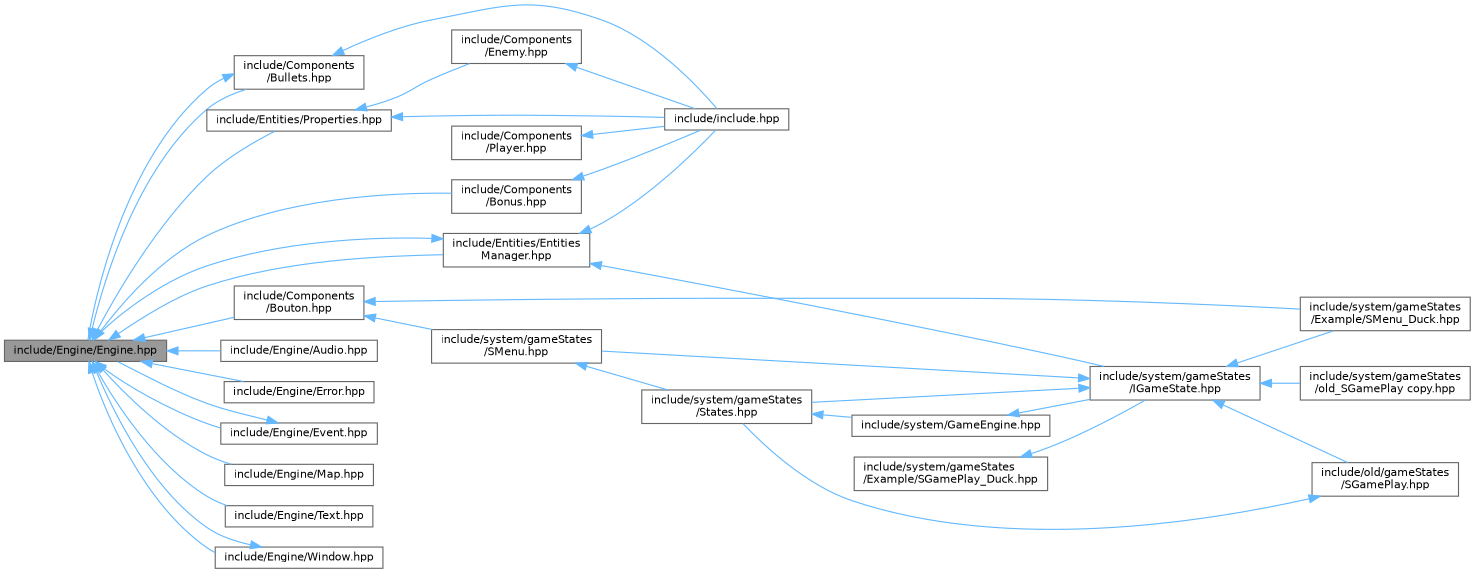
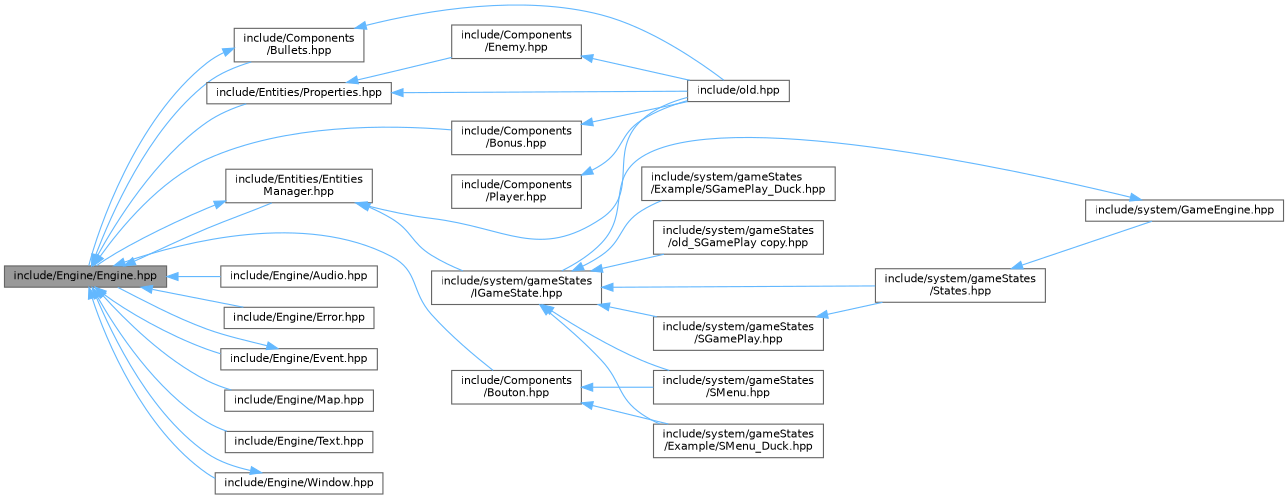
(727, 119) -> (738, 91)
(627, 378) -> none
(1089, 430) -> (621, 232)
(1385, 479) -> (738, 334)
